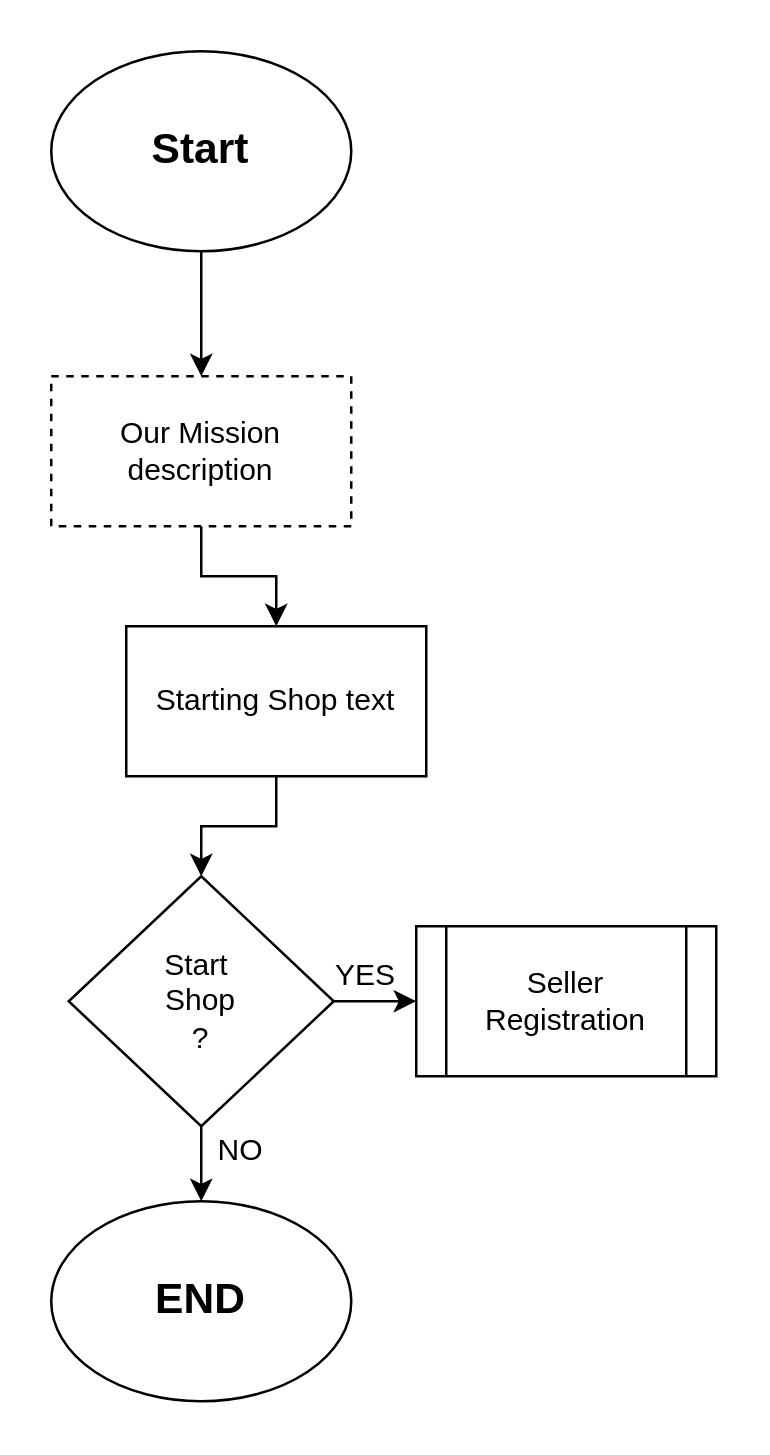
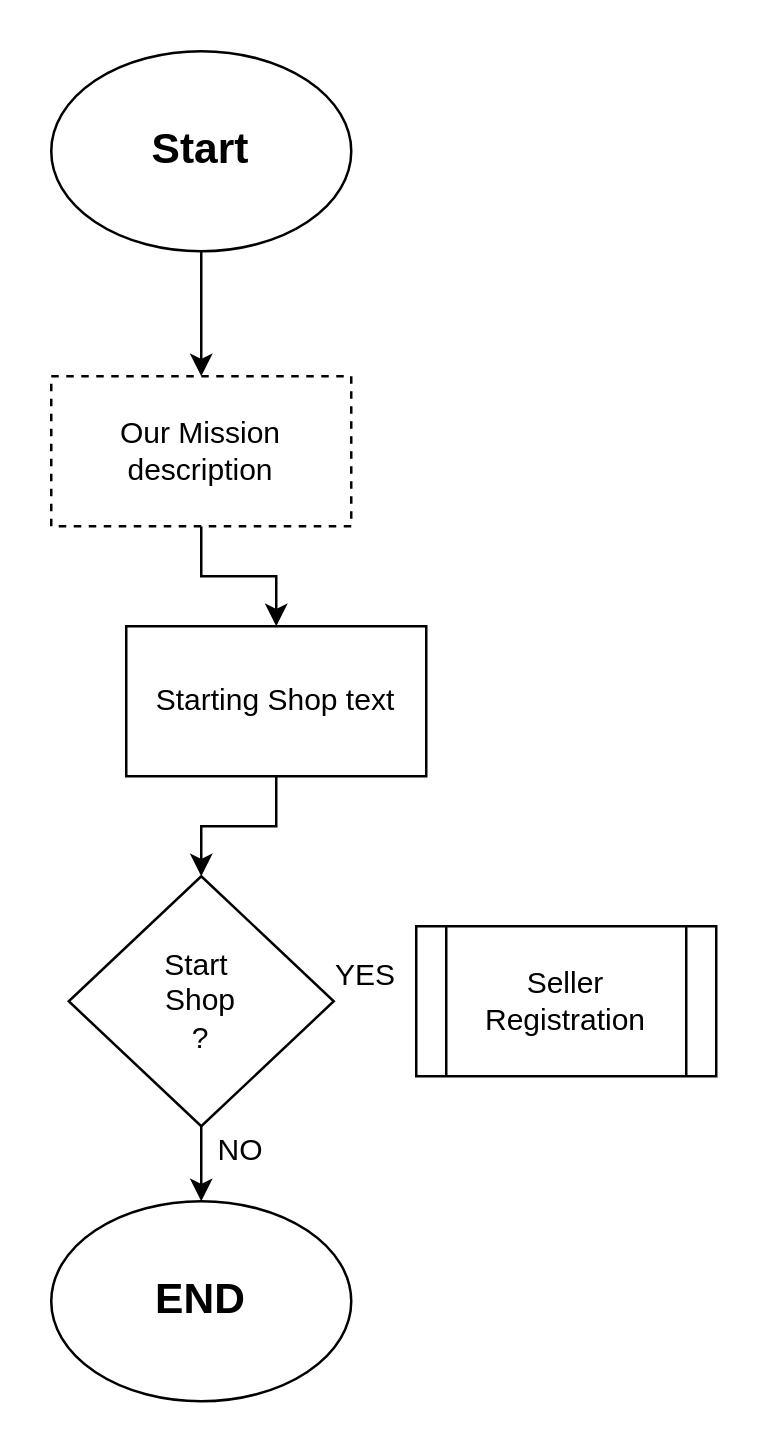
(384, 1001) -> none
